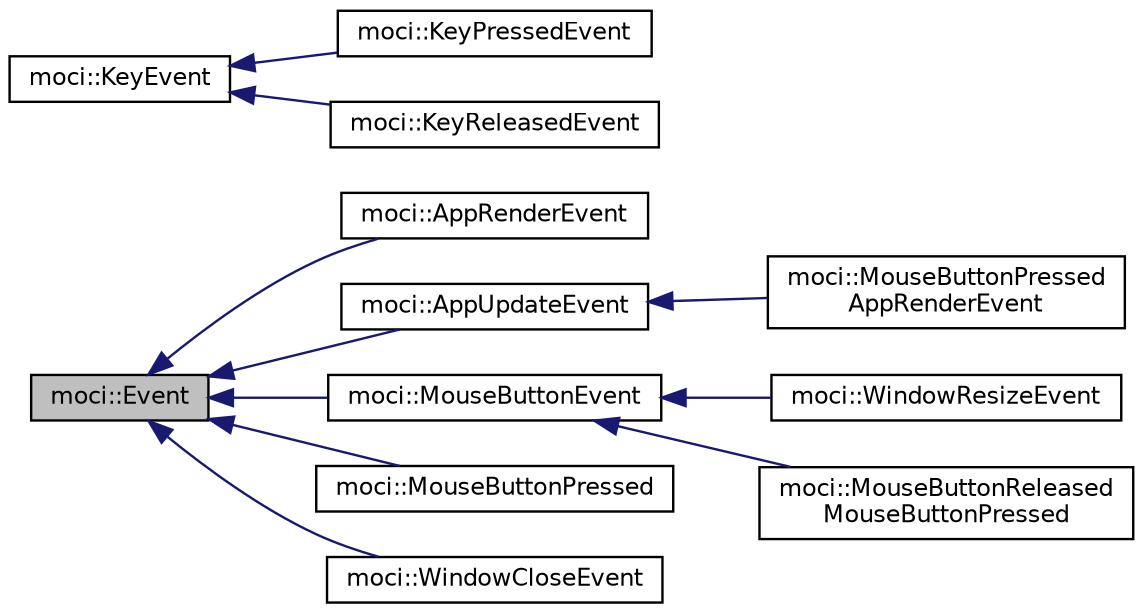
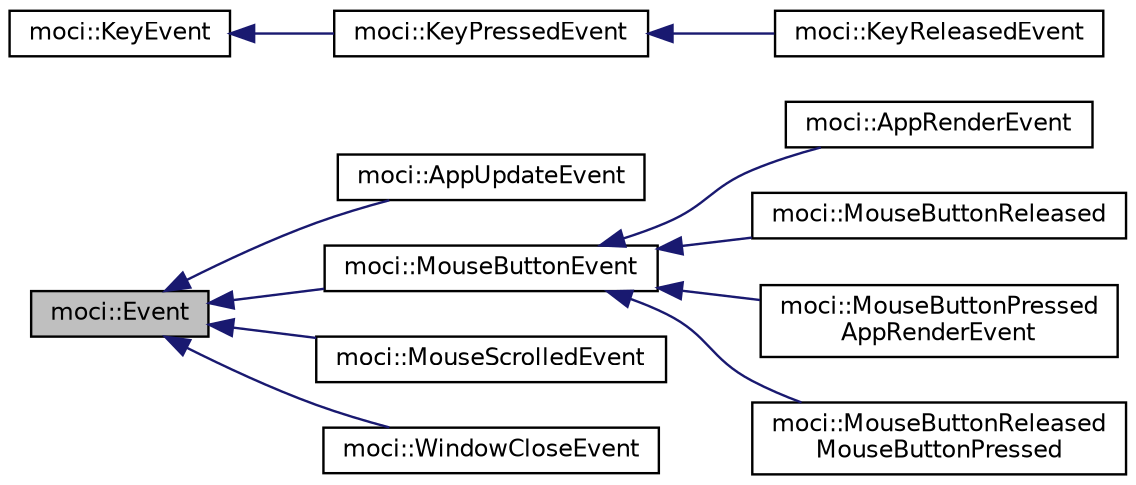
(292, 100) -> (724, 34)
(267, 288) -> (720, 188)
(720, 299) -> (721, 295)
(946, 398) -> (939, 216)
(495, 489) -> (491, 359)
